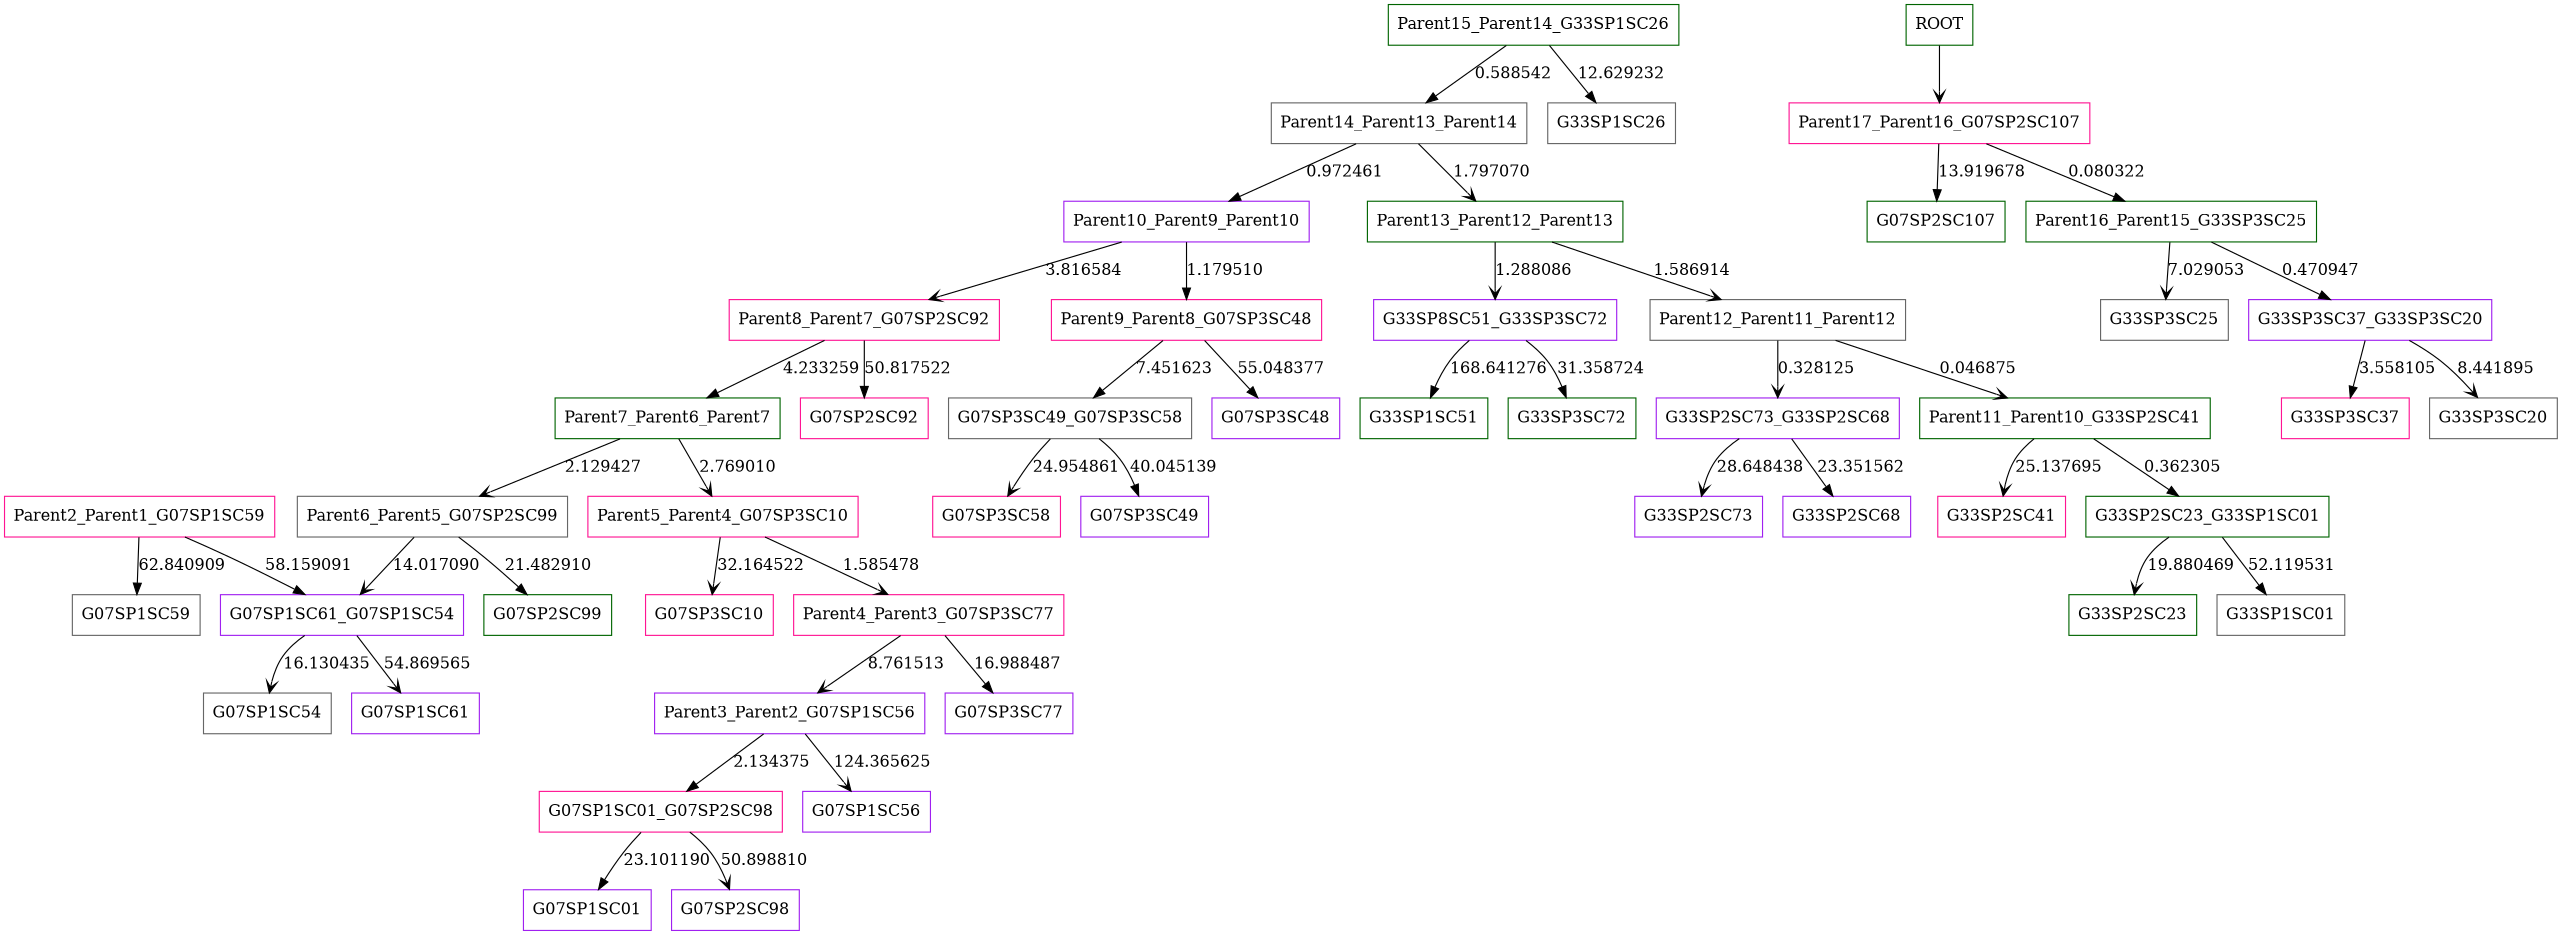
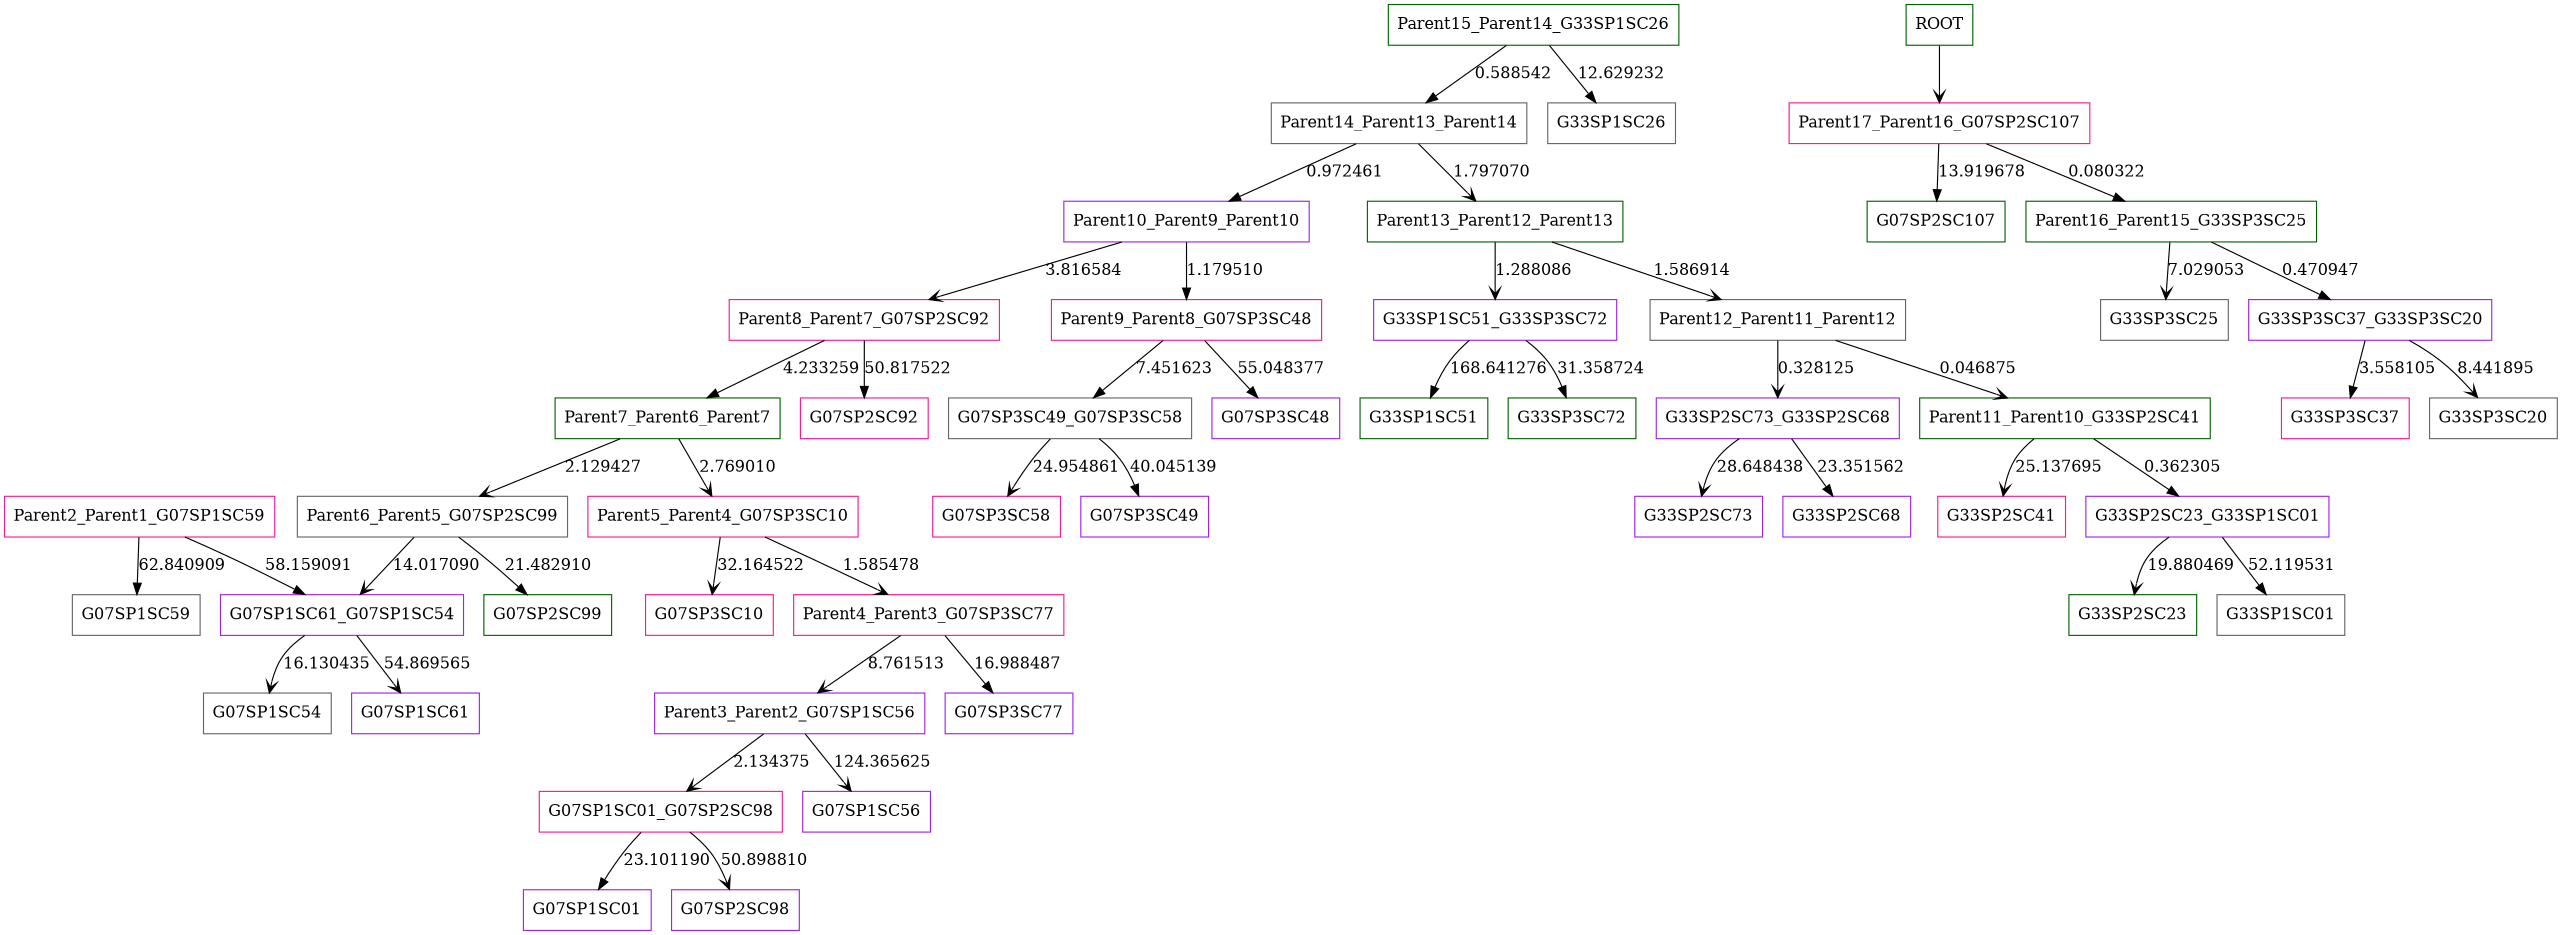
(1495, 320) -> (1495, 320)
(2207, 517) -> (2207, 517)
(730, 759) -> (730, 759)
